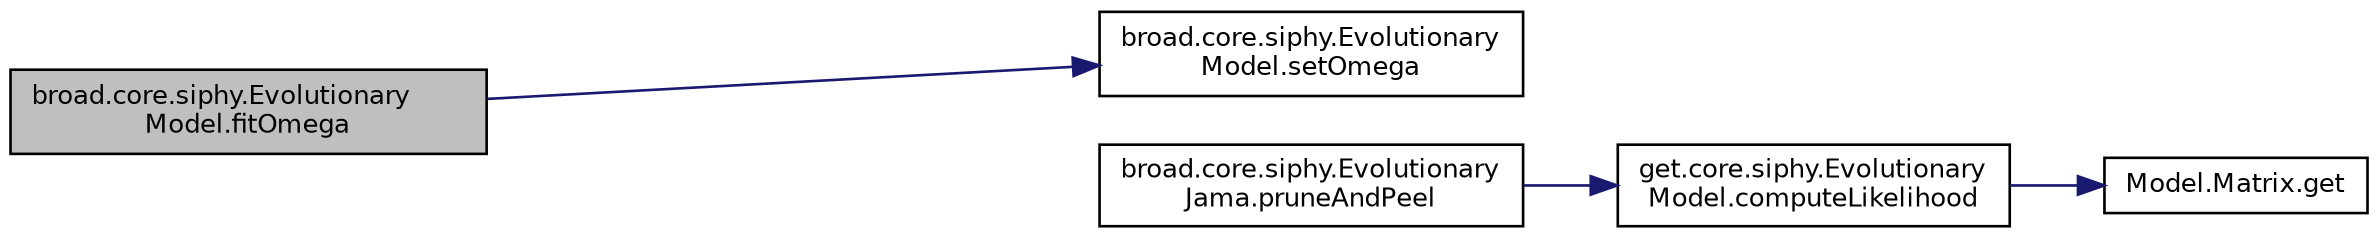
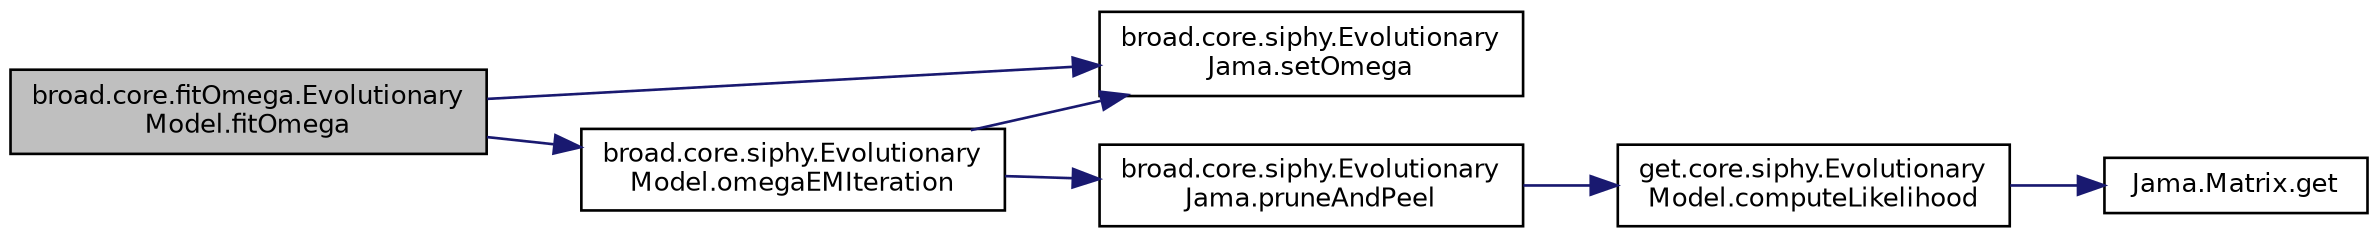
(1311, 54) -> (1311, 54)
(249, 112) -> (249, 112)
none -> (793, 170)
(2236, 185) -> (2236, 185)
